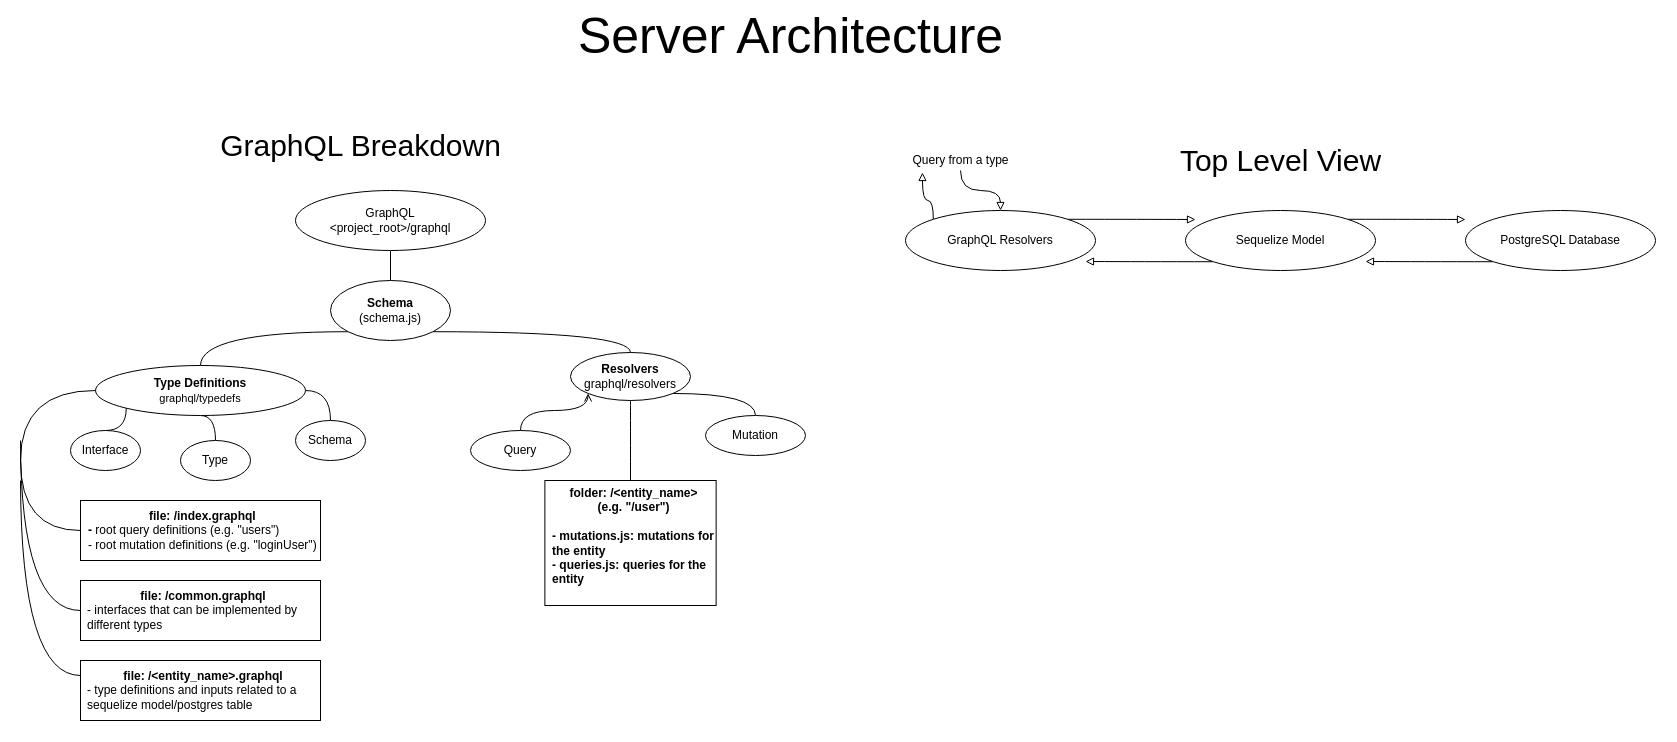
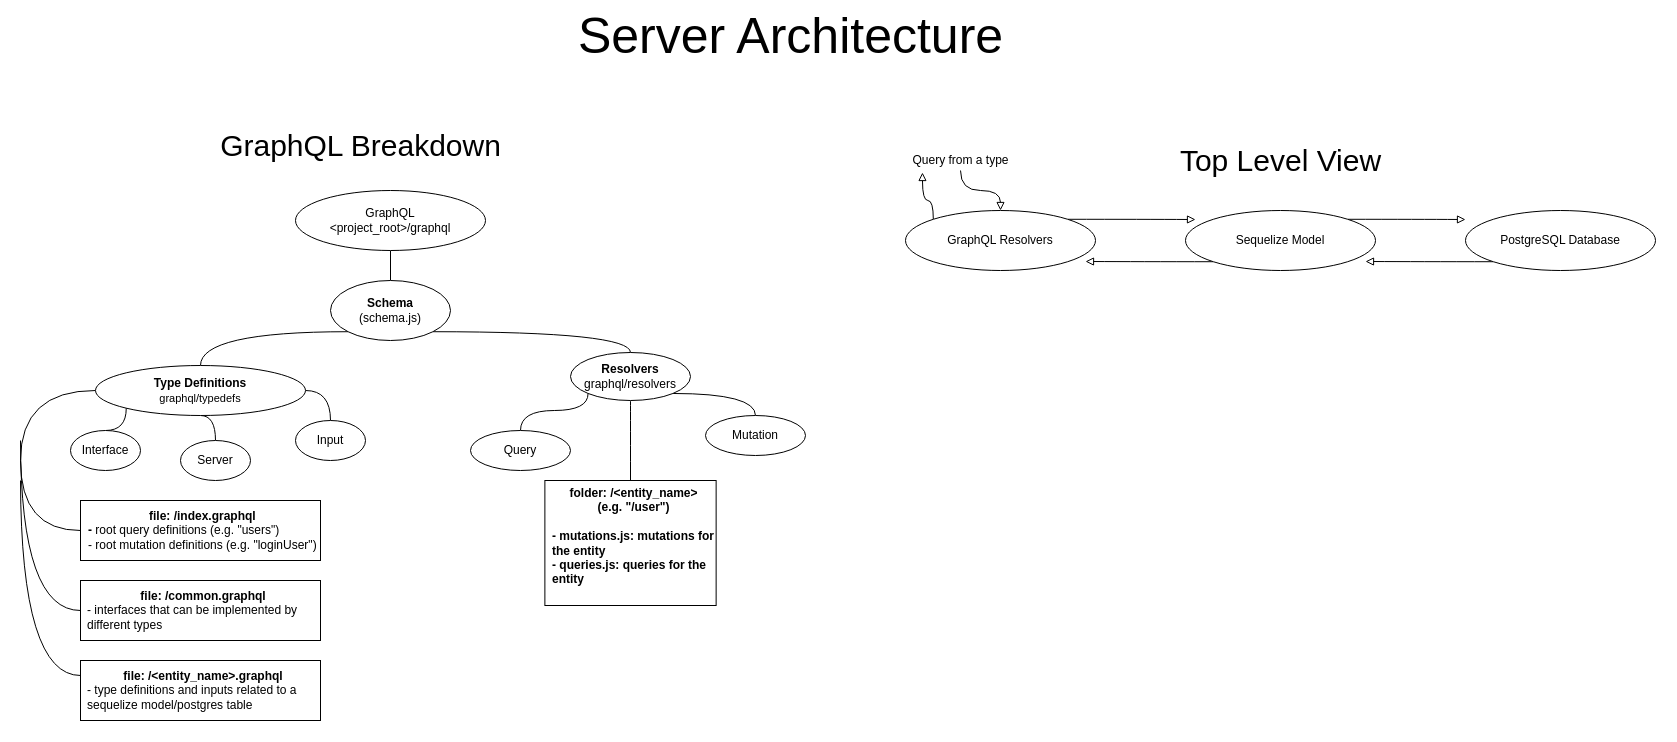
(583, 405) -> (584, 403)
(331, 441) -> (331, 441)
(216, 461) -> (216, 461)
